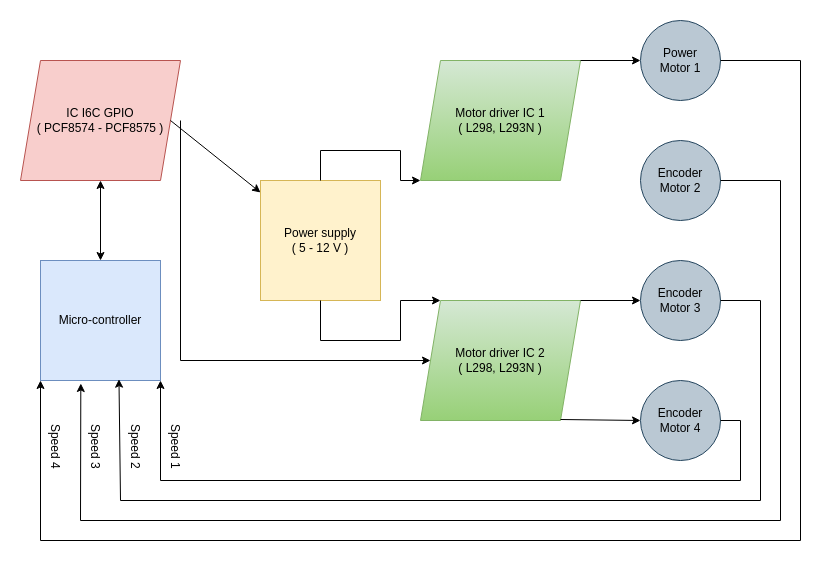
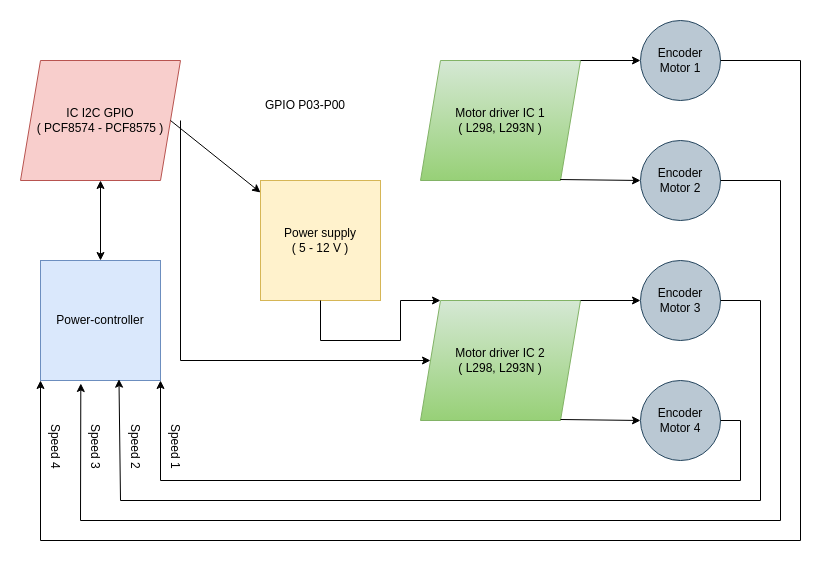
(681, 61) -> (681, 61)
none -> (306, 106)
(101, 121) -> (101, 121)
(367, 151) -> none
none -> (597, 180)
(101, 321) -> (101, 321)
